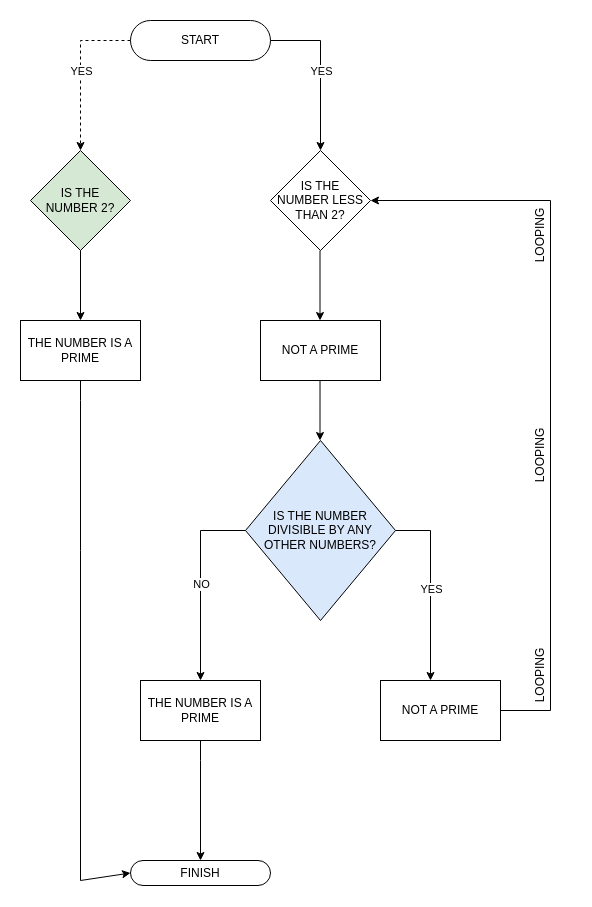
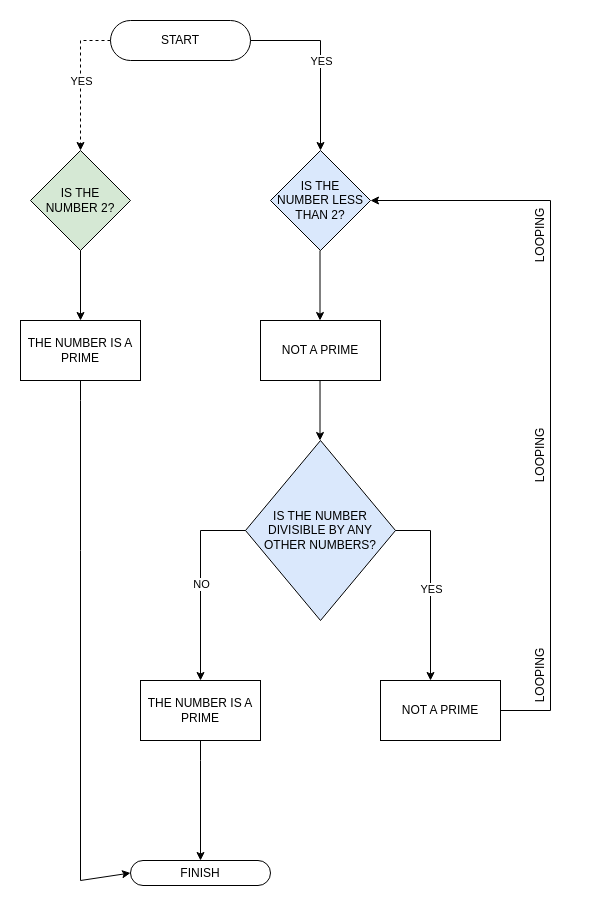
(201, 41) -> (181, 41)
(321, 201) -> (321, 201)
